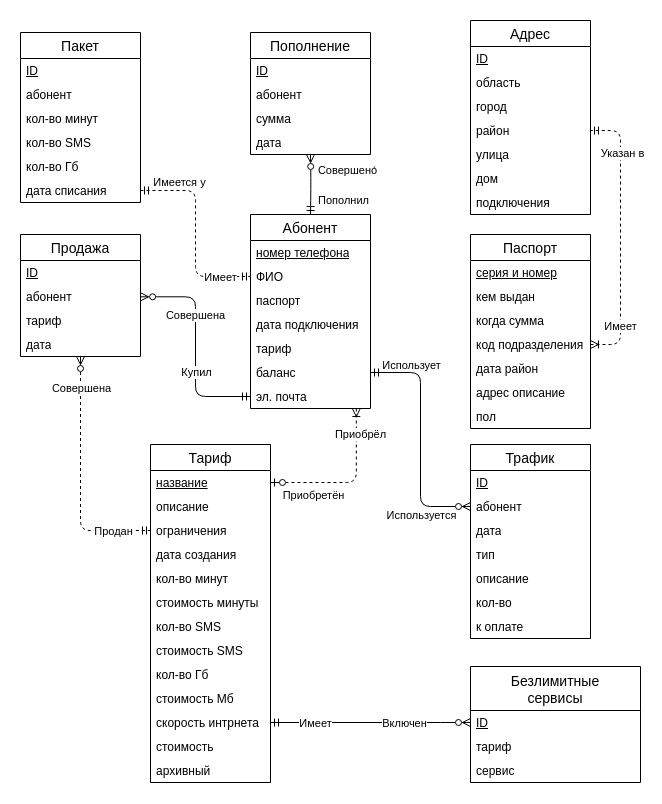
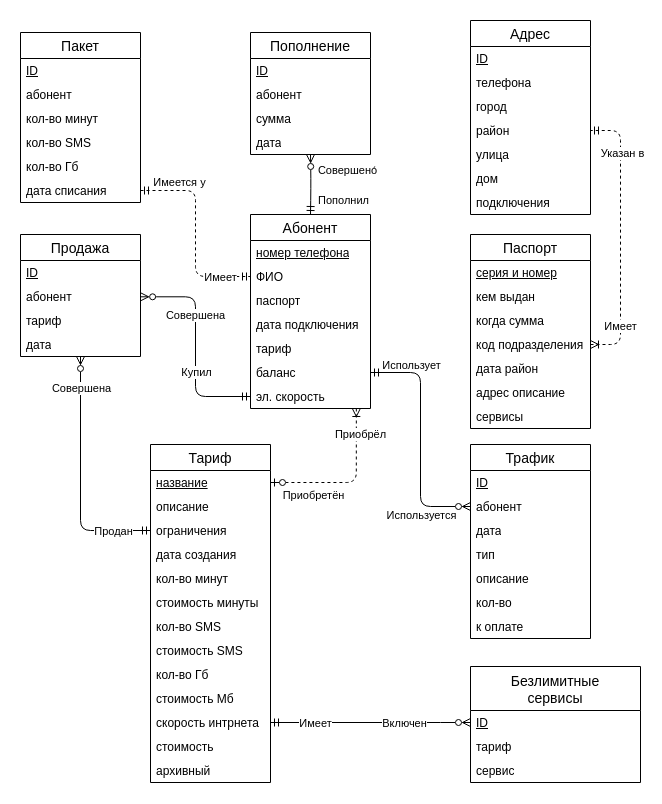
(500, 84) -> (503, 84)
(284, 398) -> (294, 398)
(487, 418) -> (500, 418)
(81, 463) -> (81, 463)
